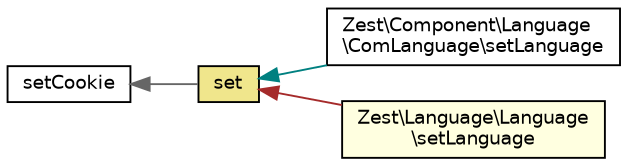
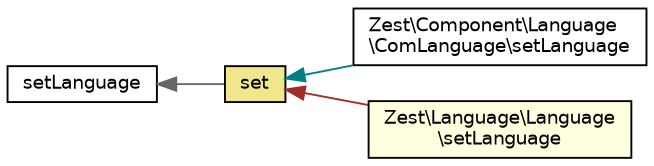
(69, 84) -> (82, 84)
